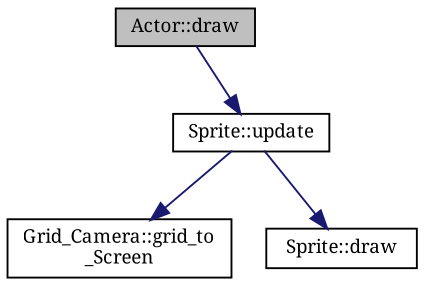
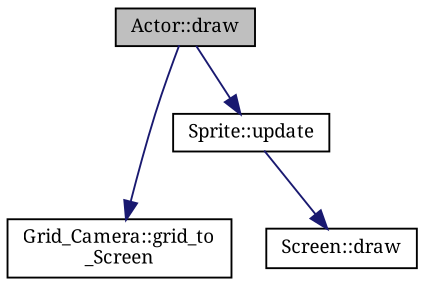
(199, 179) -> (153, 122)
(342, 248) -> (342, 248)
